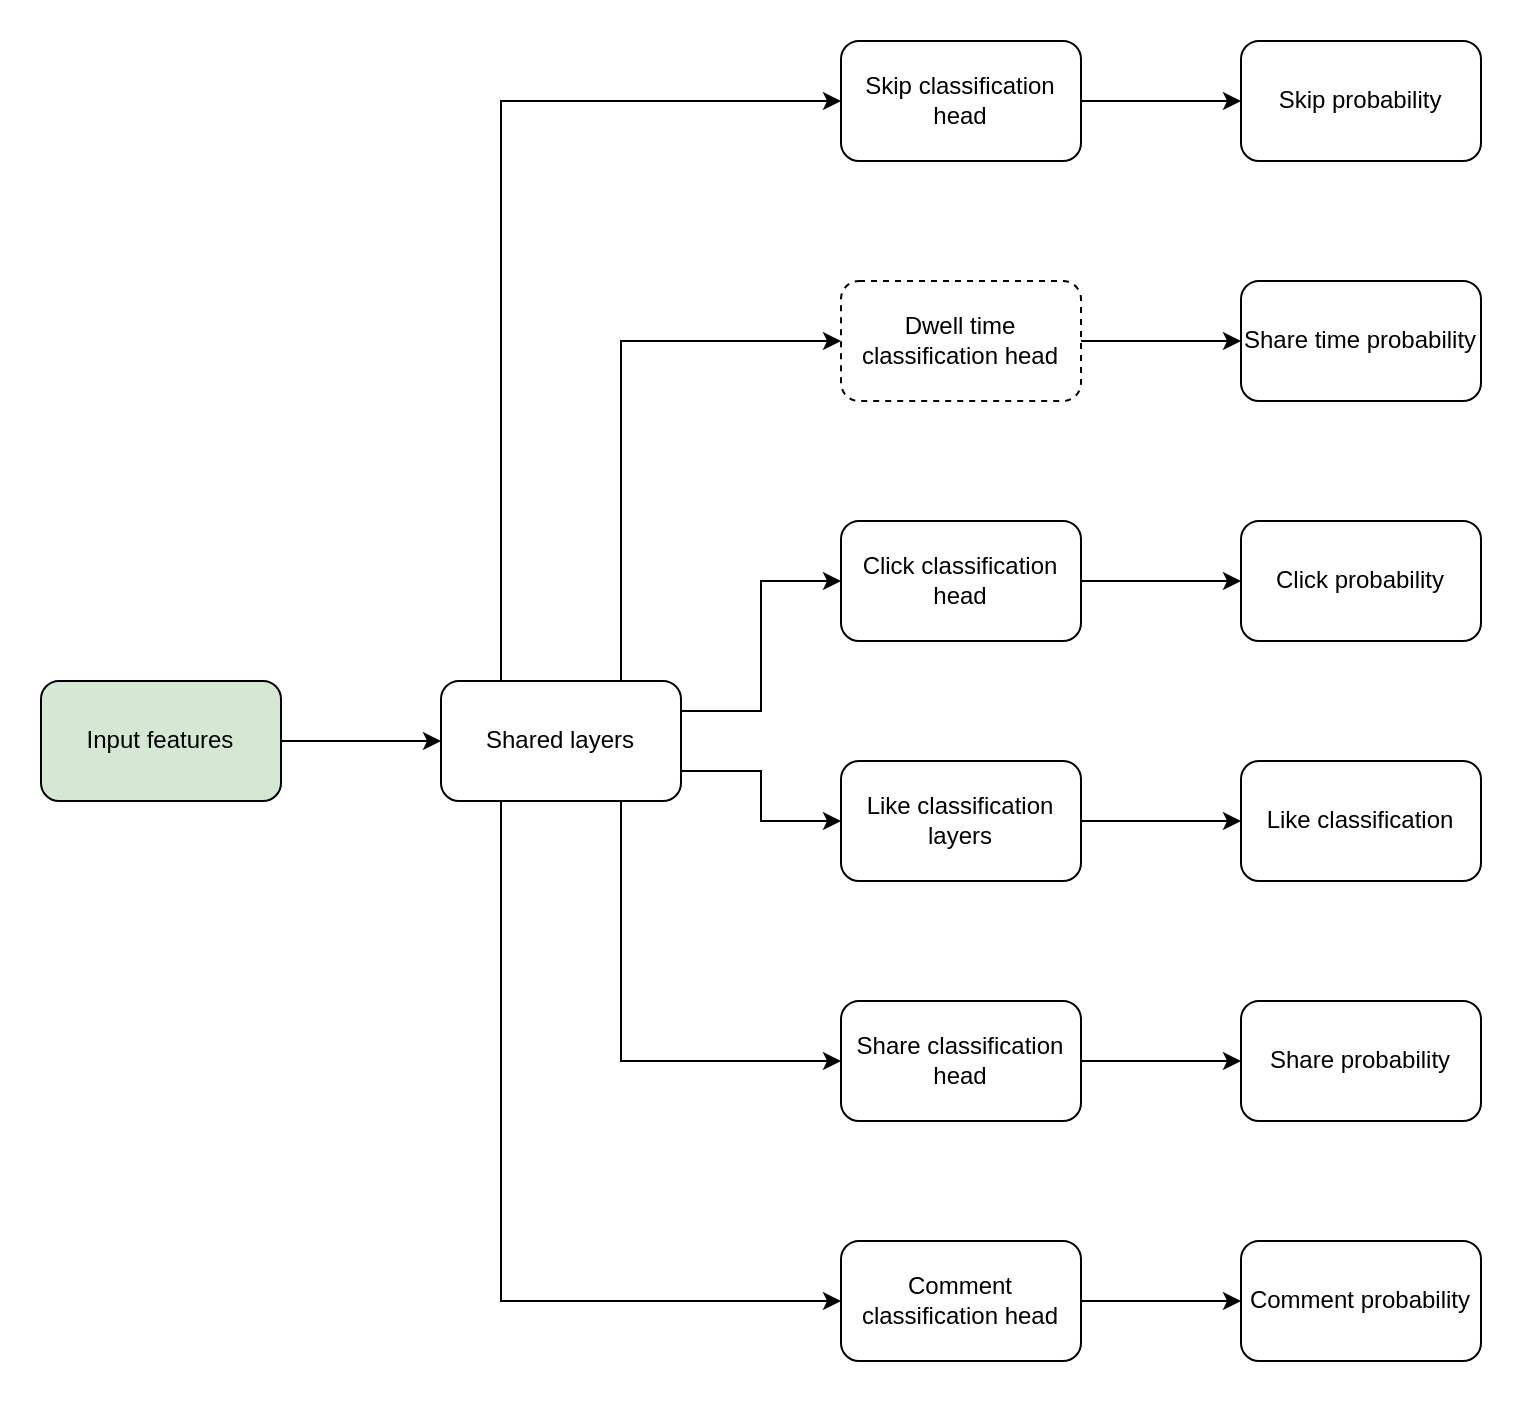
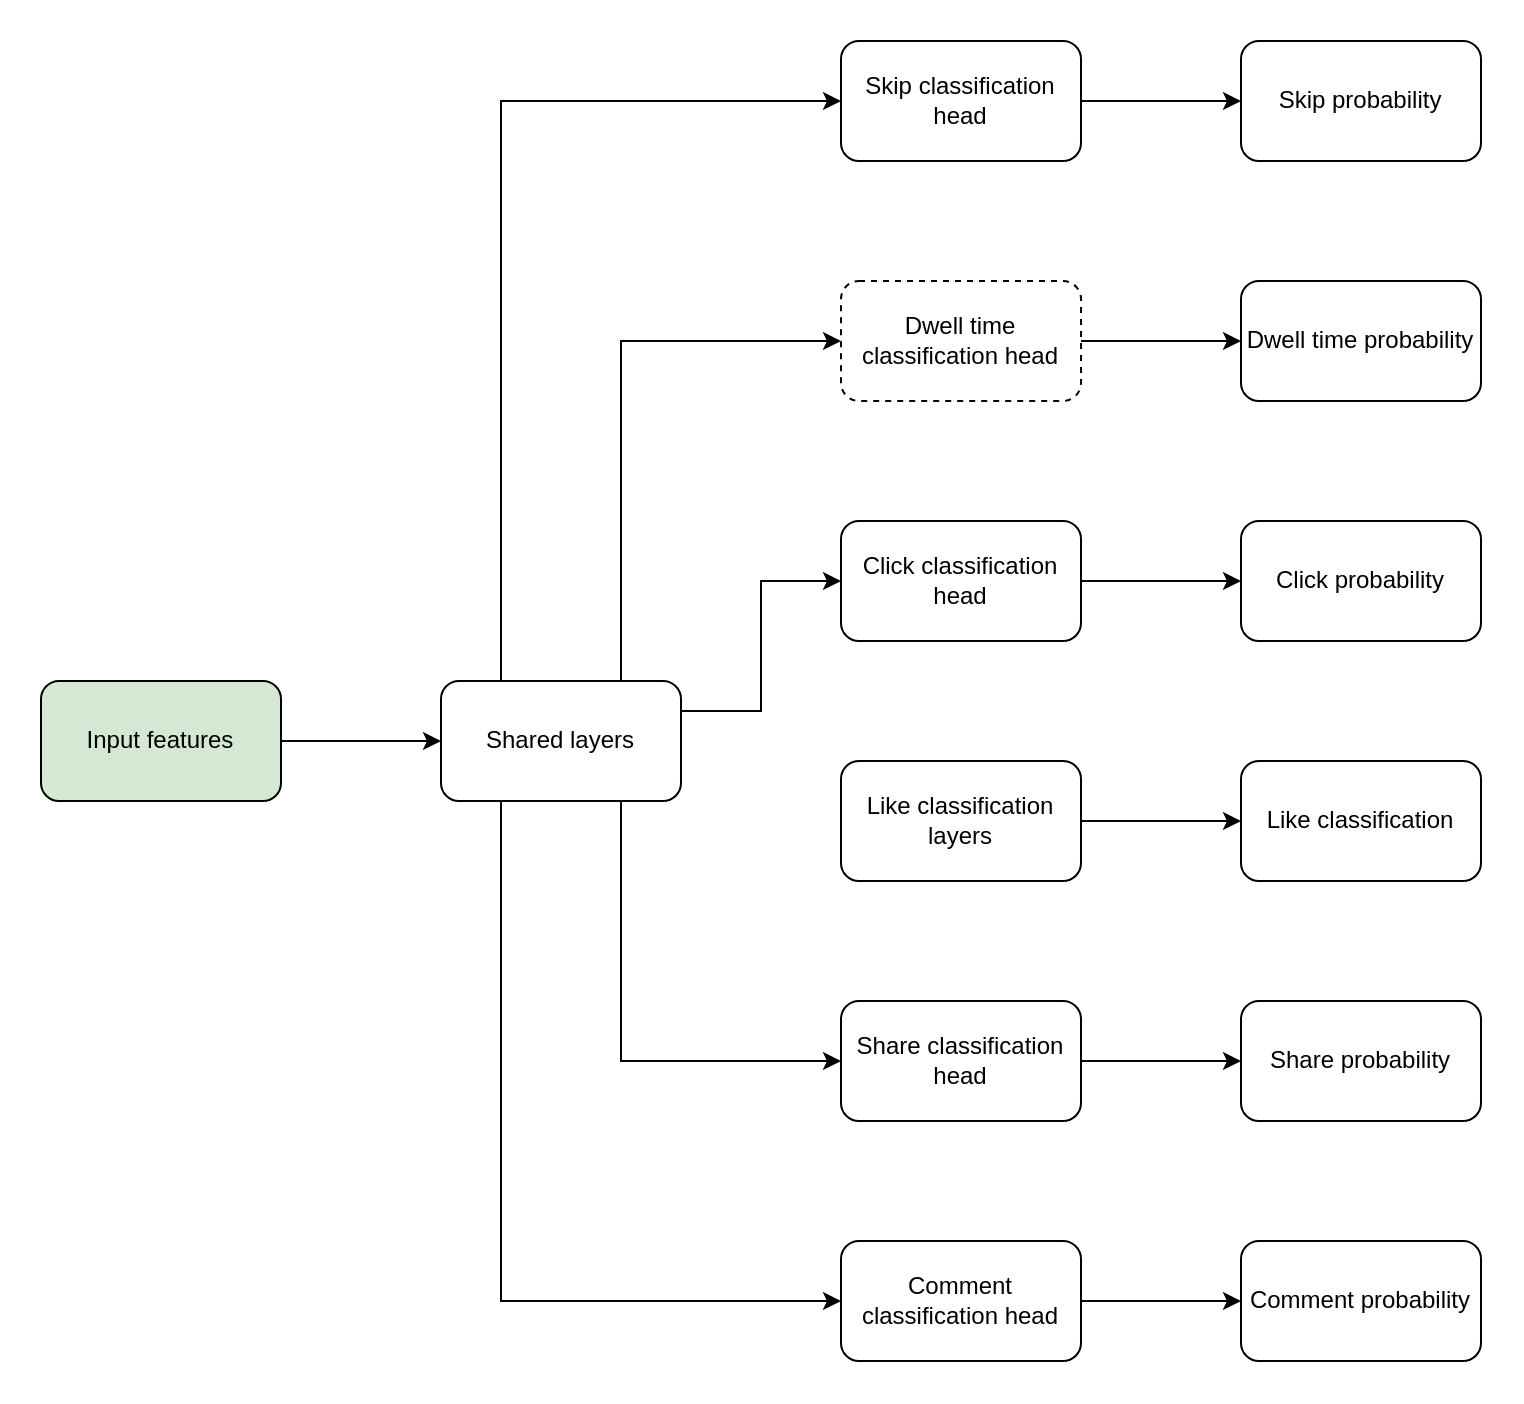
(1361, 341) -> (1361, 341)
(761, 789) -> none
